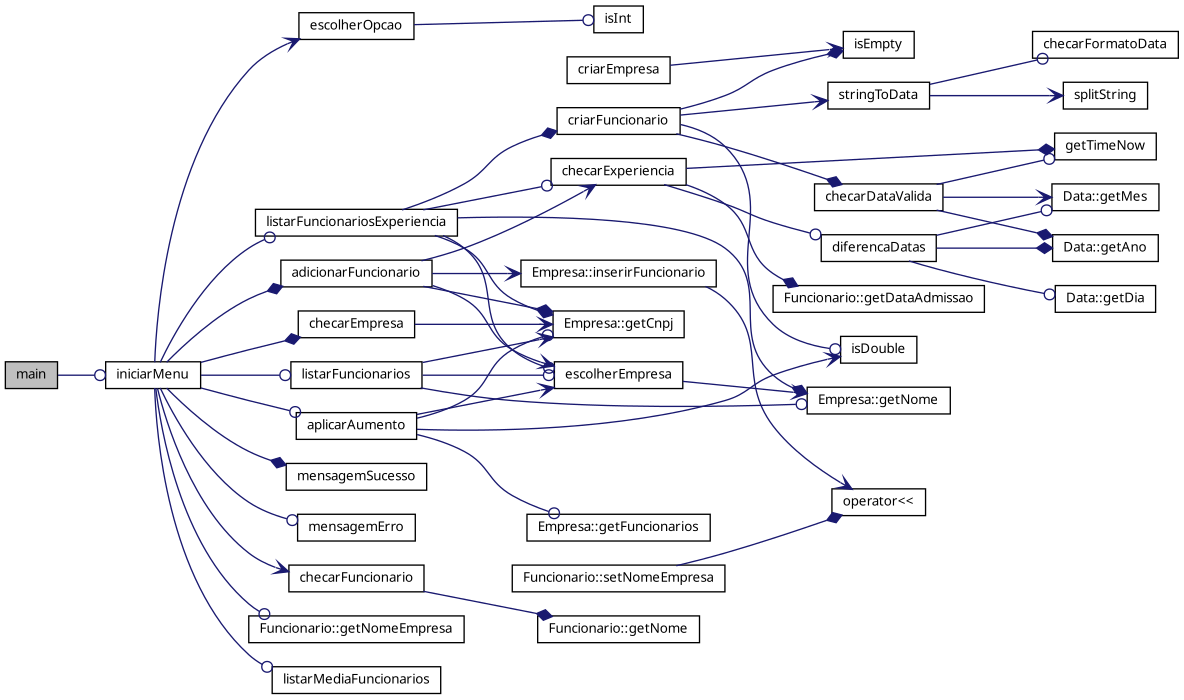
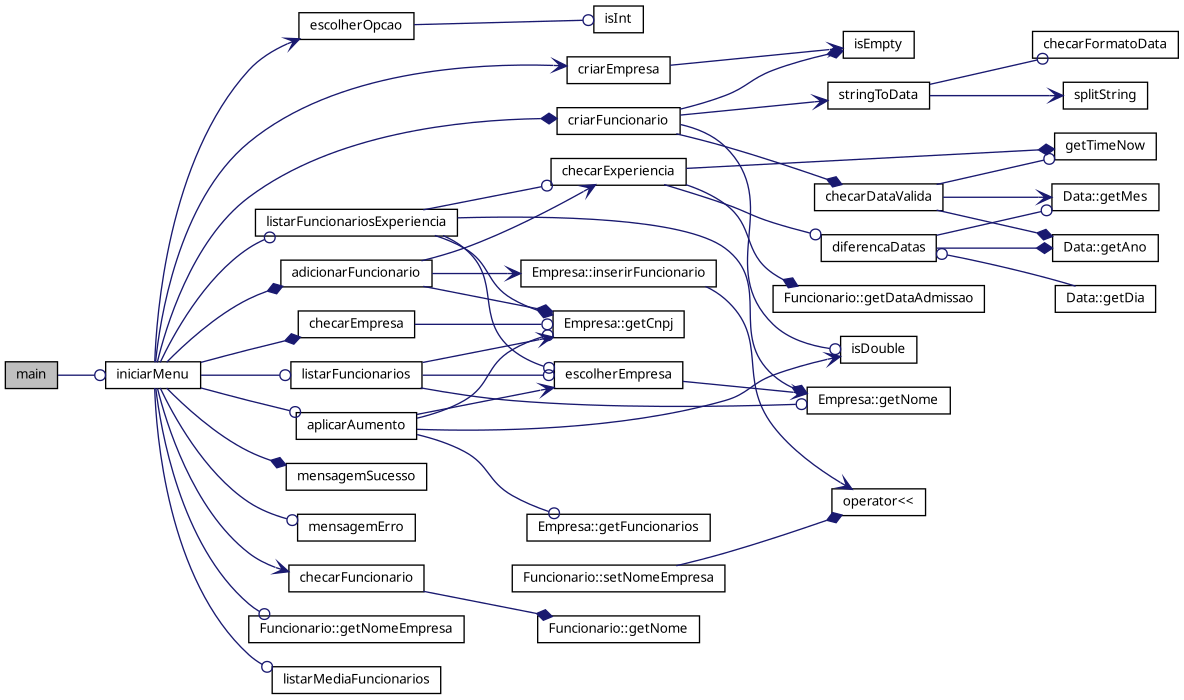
none -> (280, 121)
(475, 177) -> (298, 168)
(976, 279) -> (1012, 269)
(482, 315) -> none
(478, 324) -> (478, 324)
